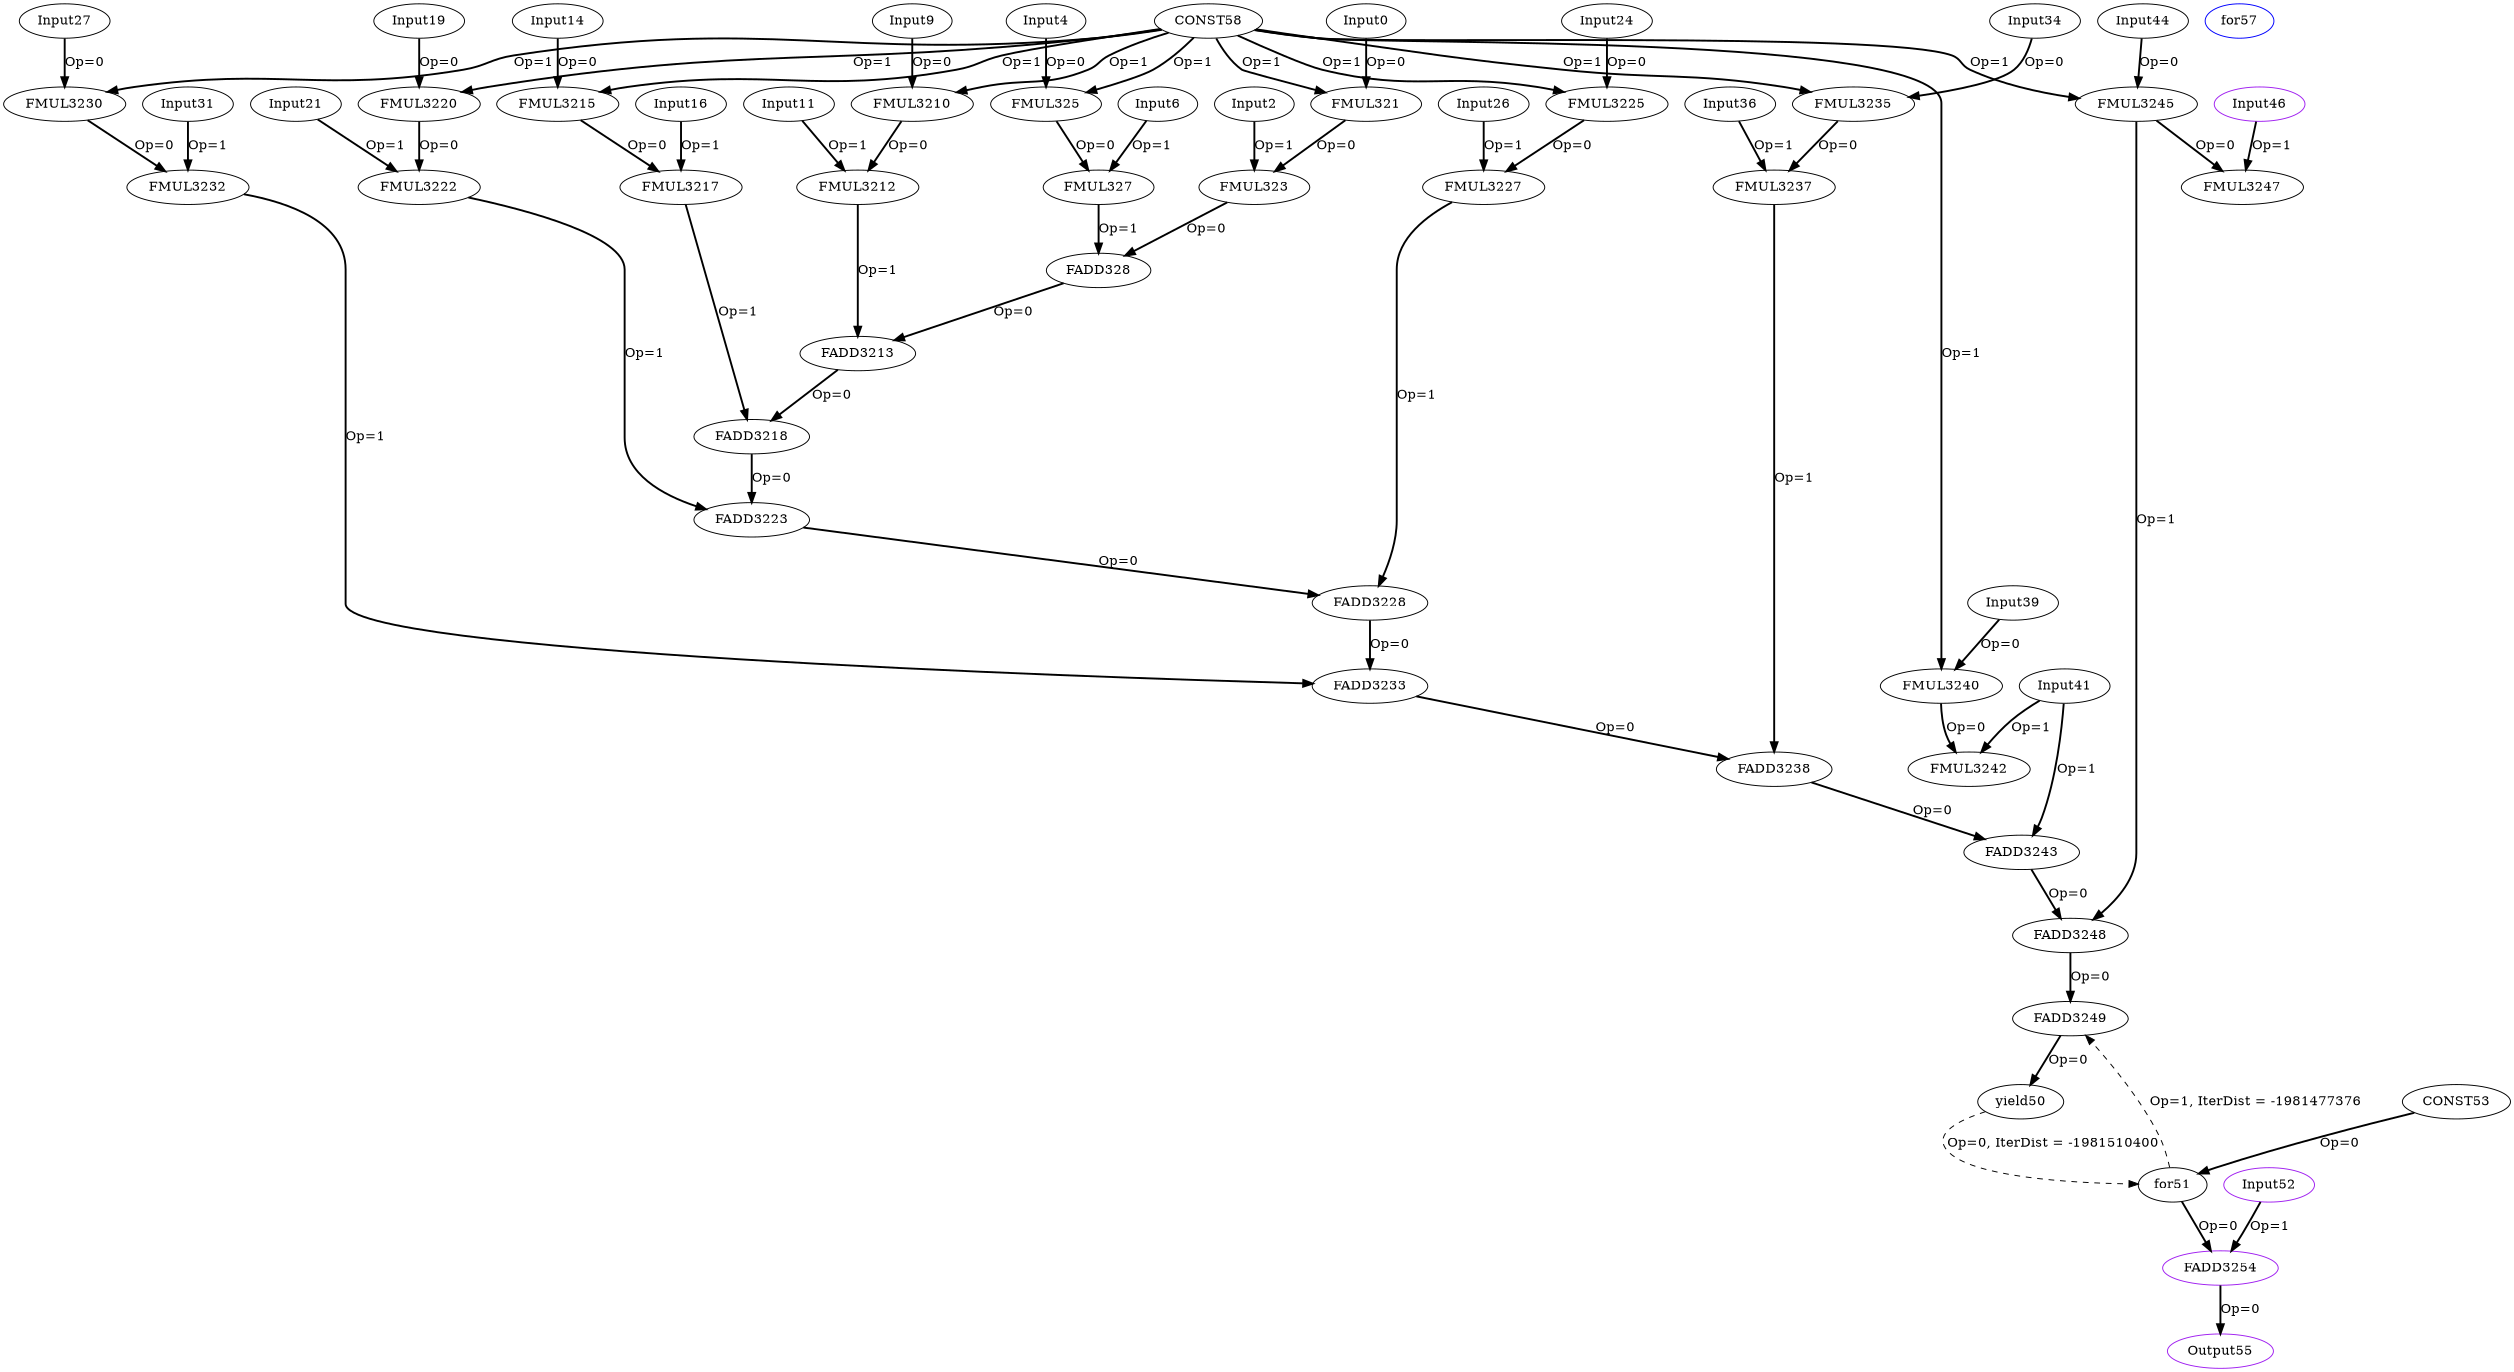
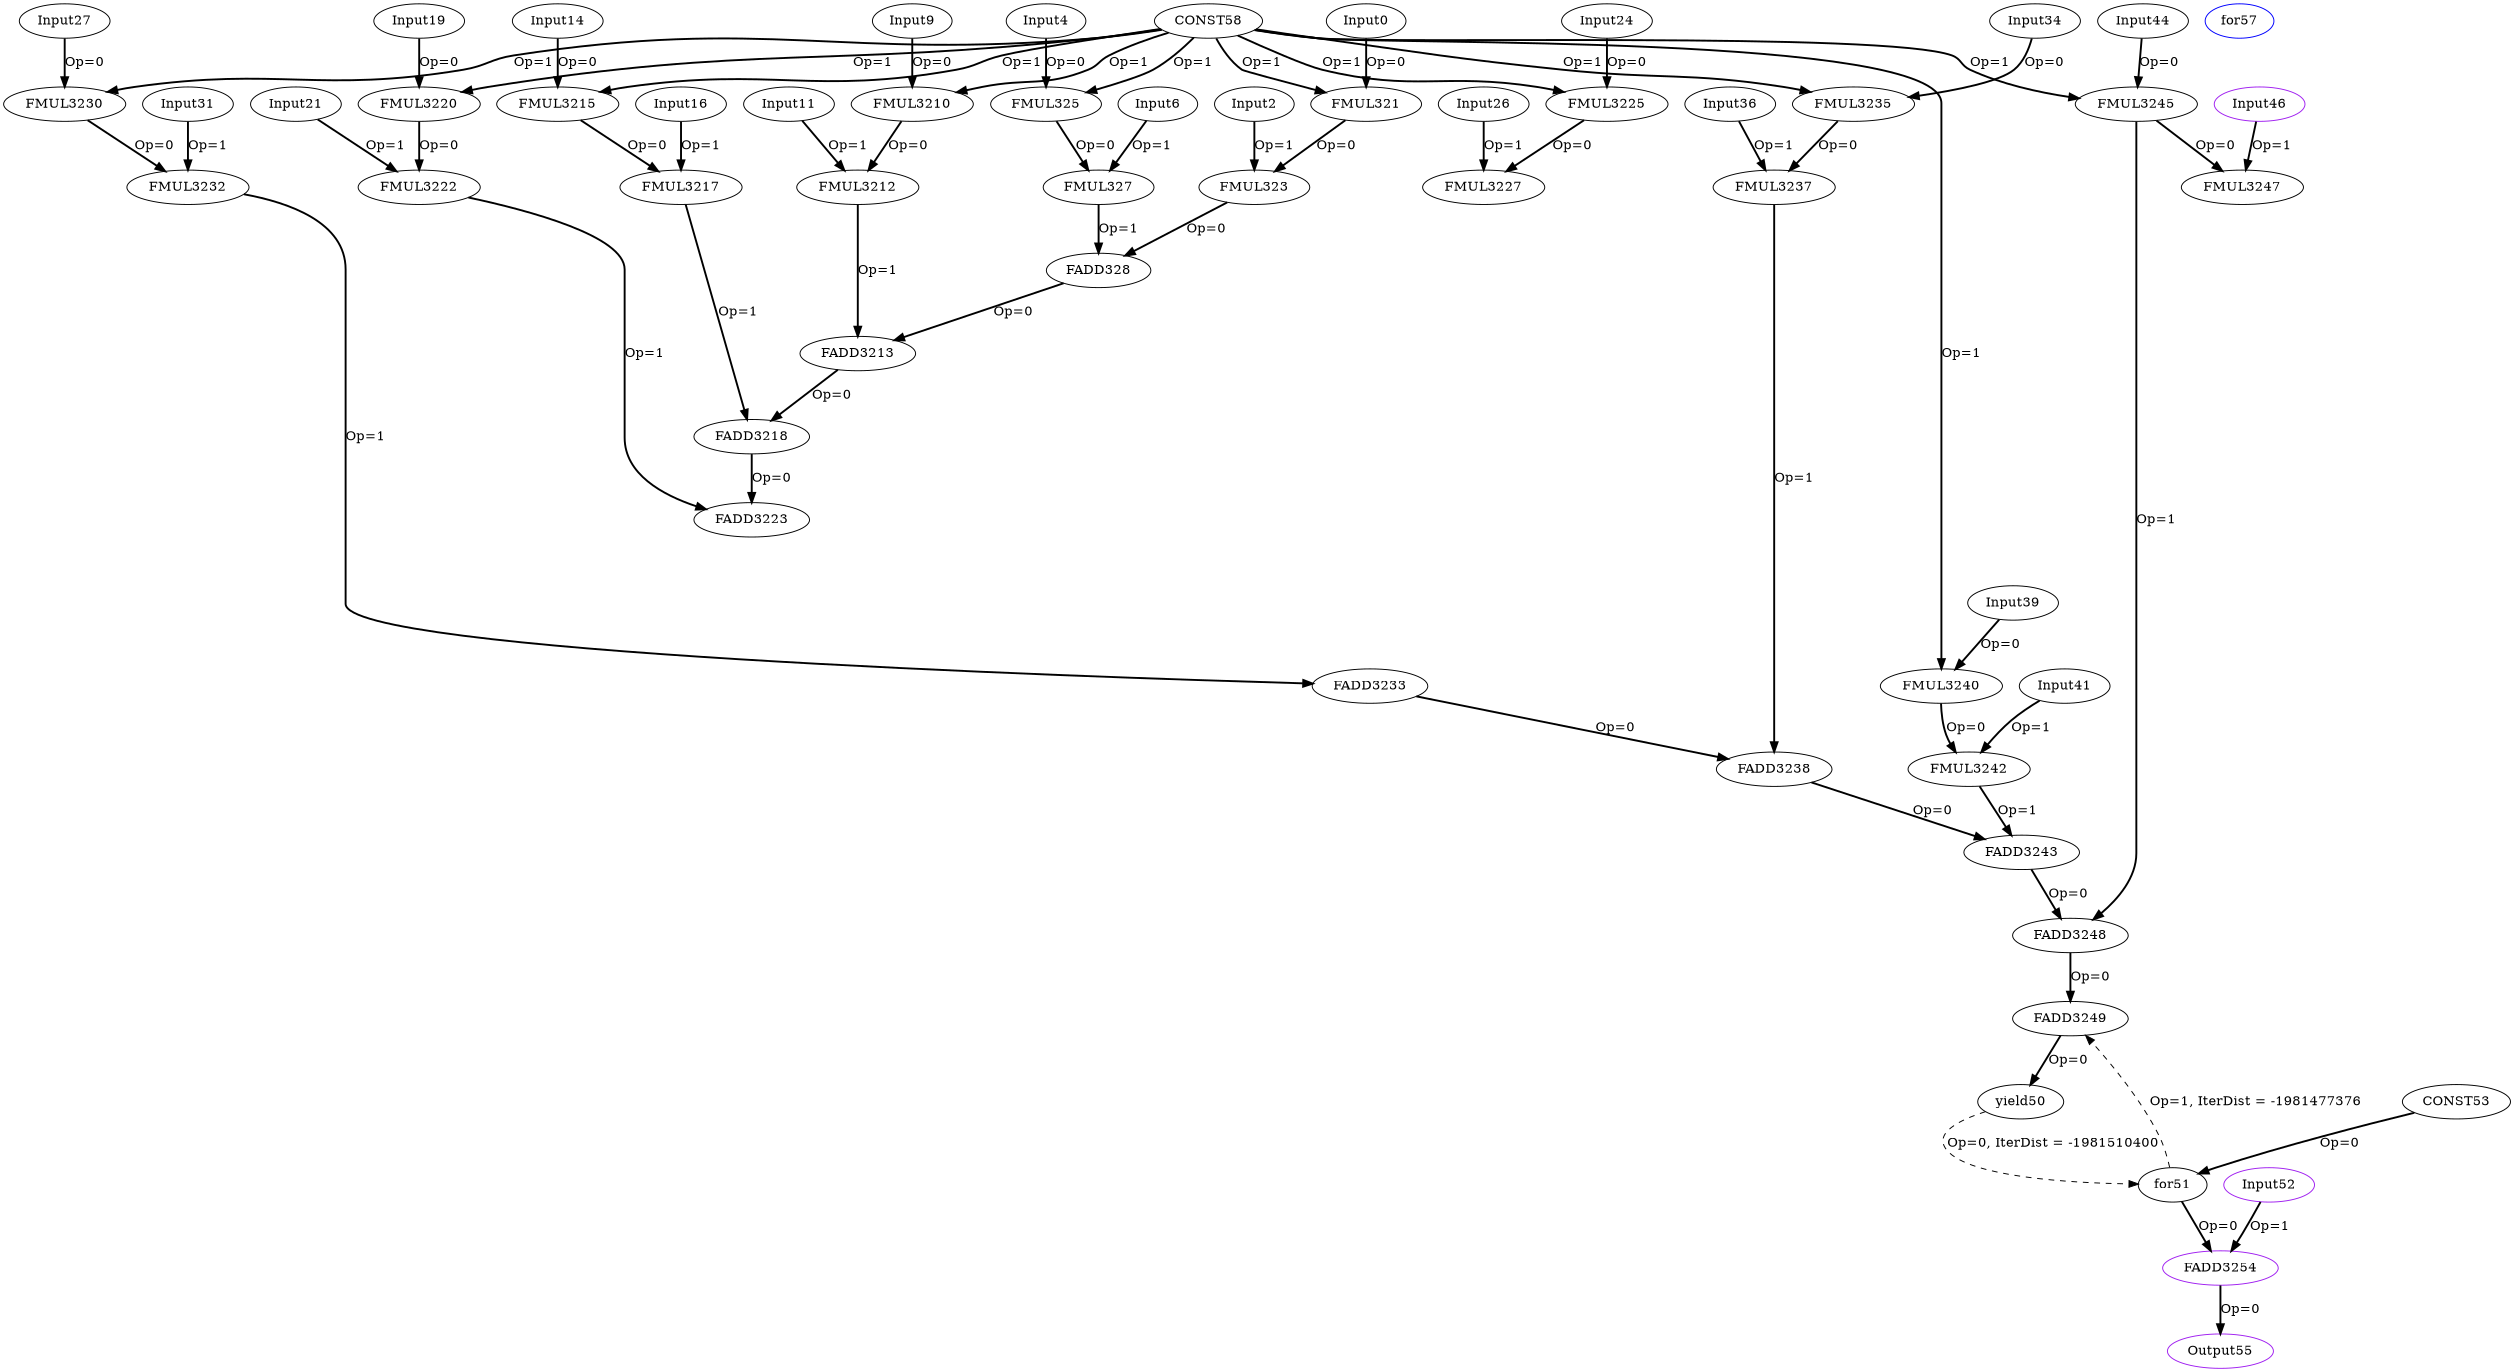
(1370, 603) -> none
(2056, 766) -> (1993, 807)
